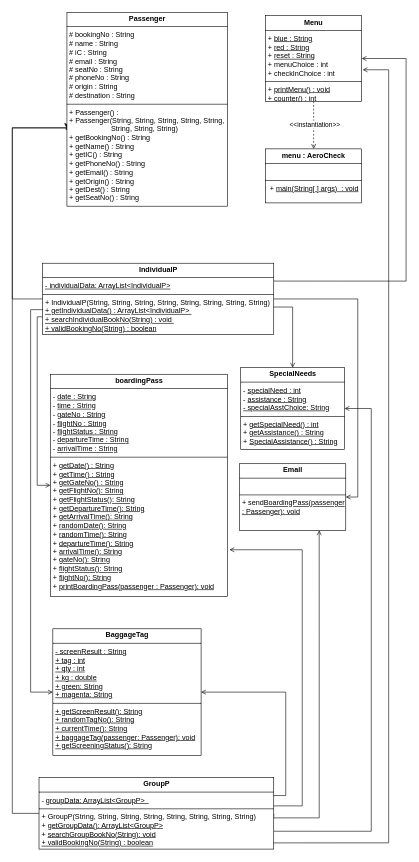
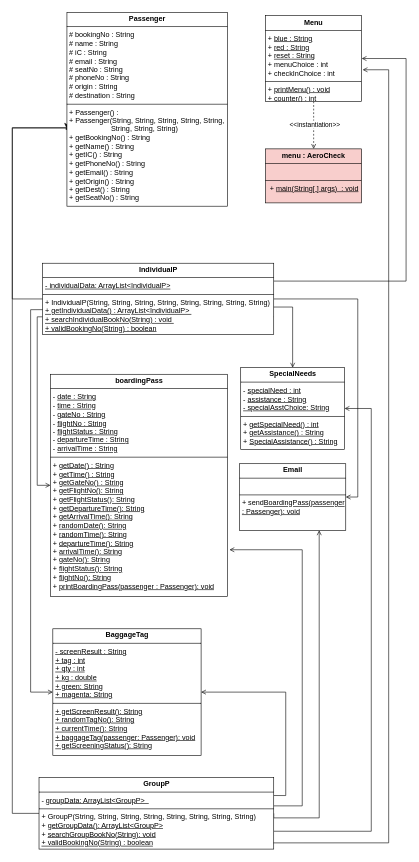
(314, 176) -> (314, 176)
